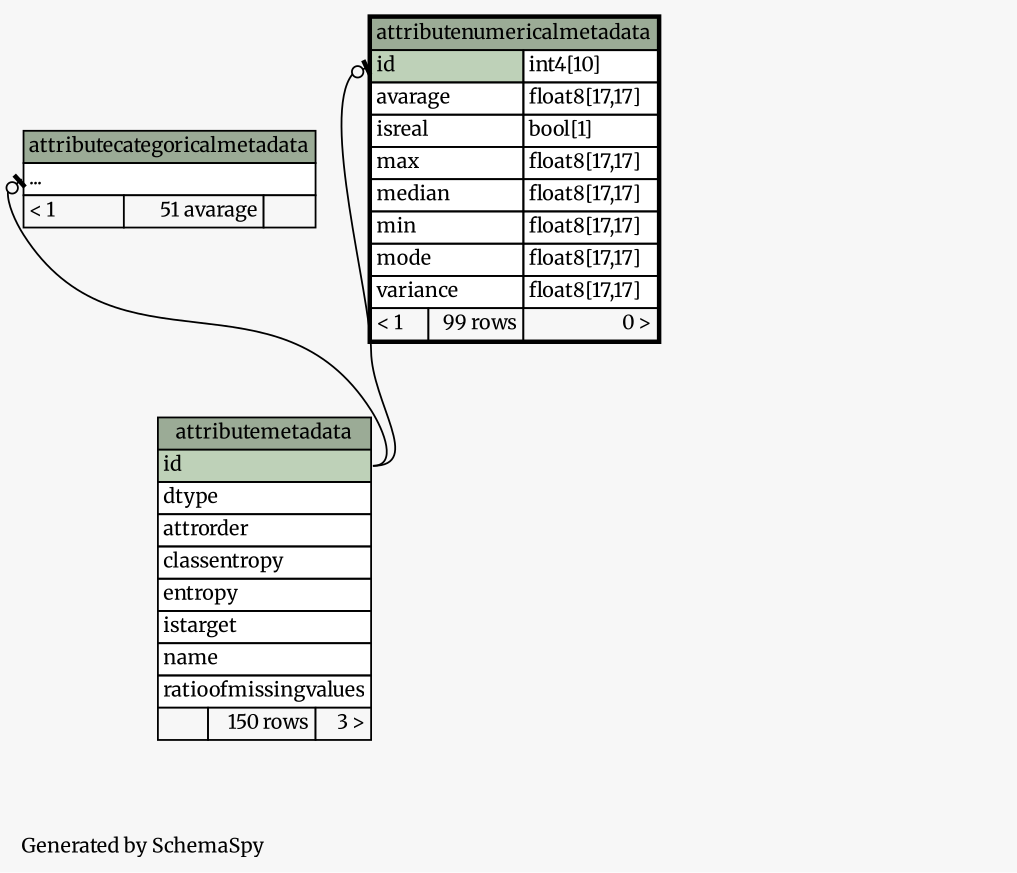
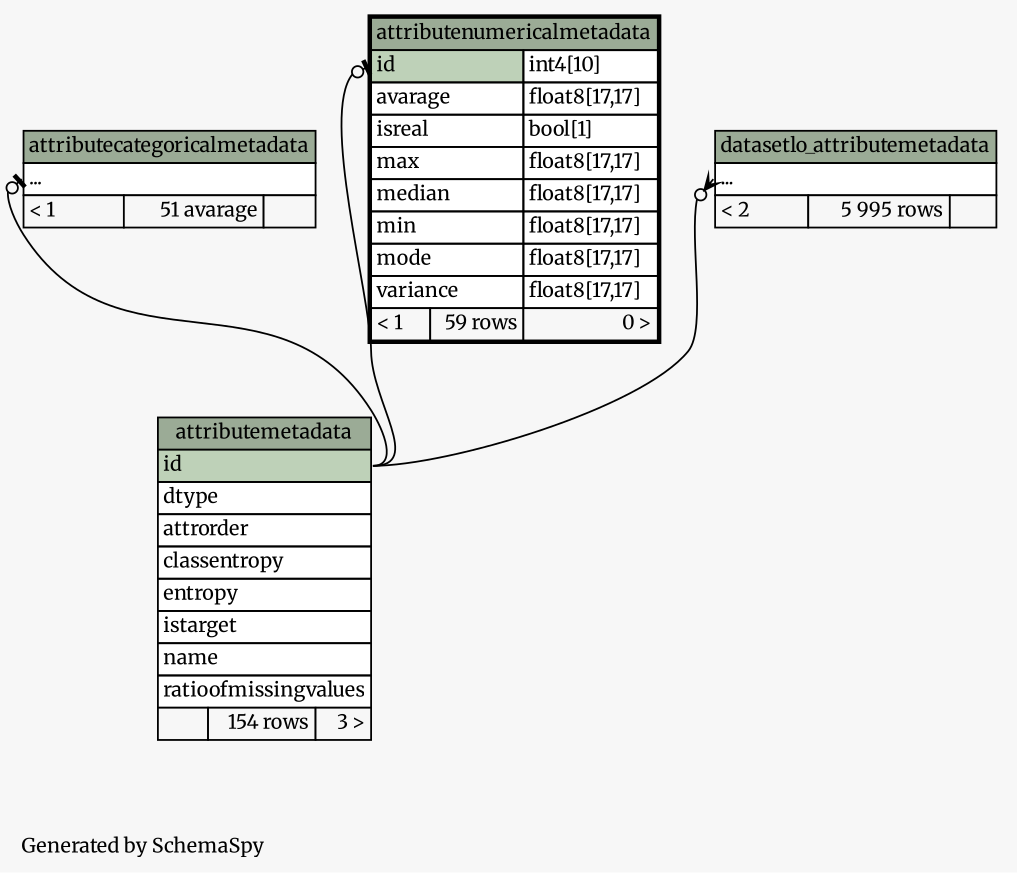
none -> (855, 179)
(480, 323) -> (481, 323)
(269, 723) -> (269, 723)
